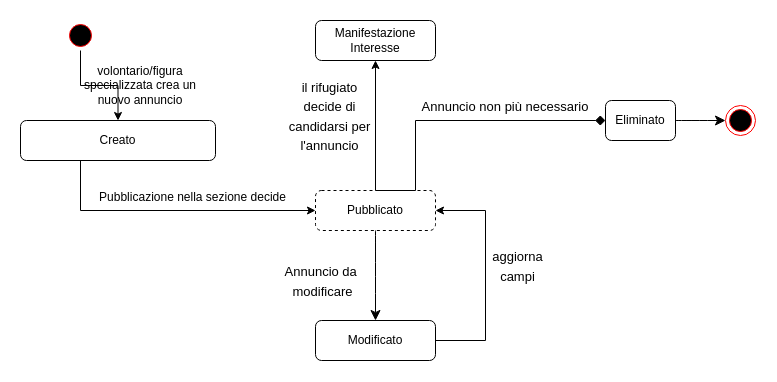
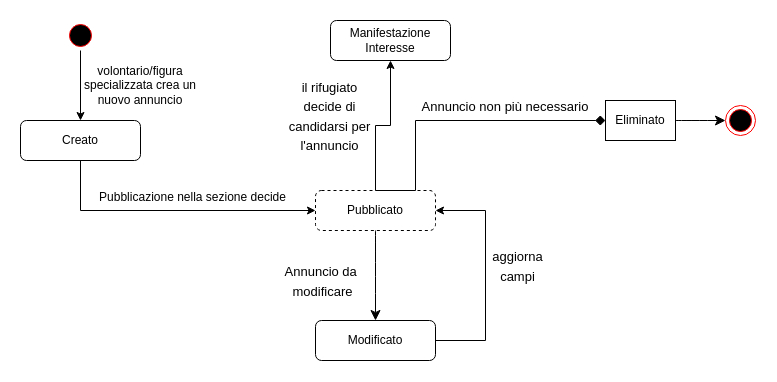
(376, 41) -> (391, 41)
(641, 121) -> (641, 121)
(118, 141) -> (81, 141)
